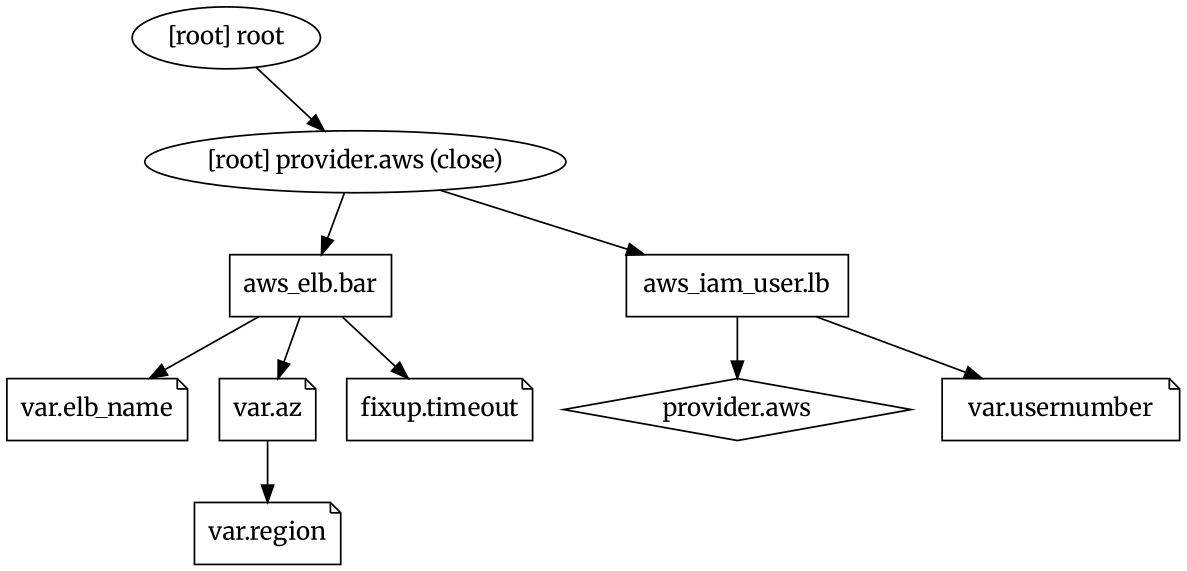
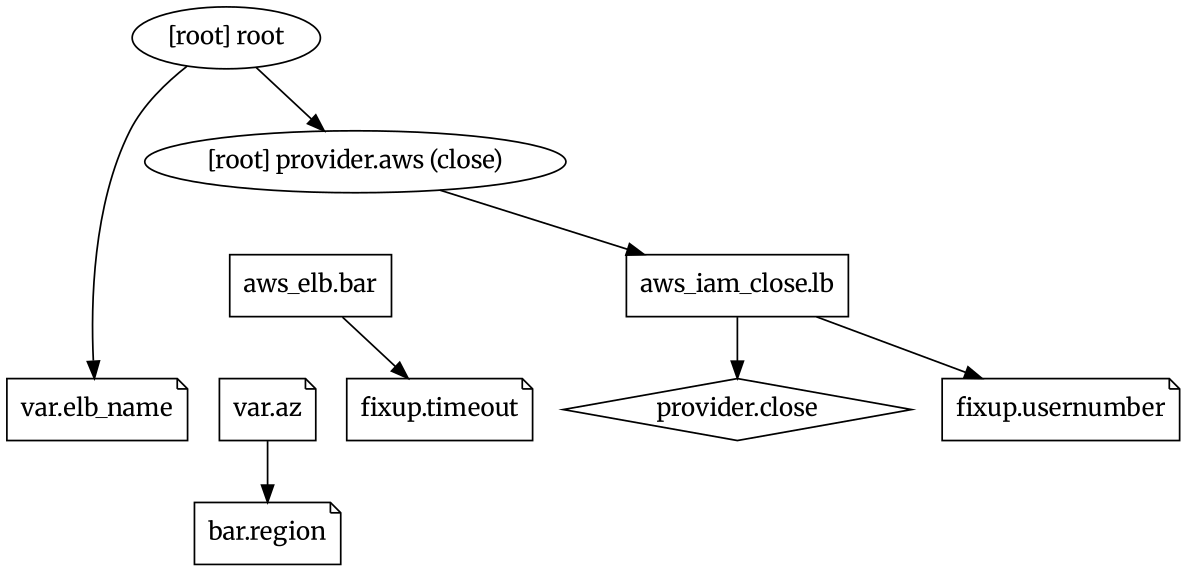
(336, 216) -> none
(737, 286) -> (737, 286)
(292, 340) -> none
(212, 343) -> (106, 201)
(737, 410) -> (737, 410)
(1061, 410) -> (1061, 410)
(268, 533) -> (268, 533)
